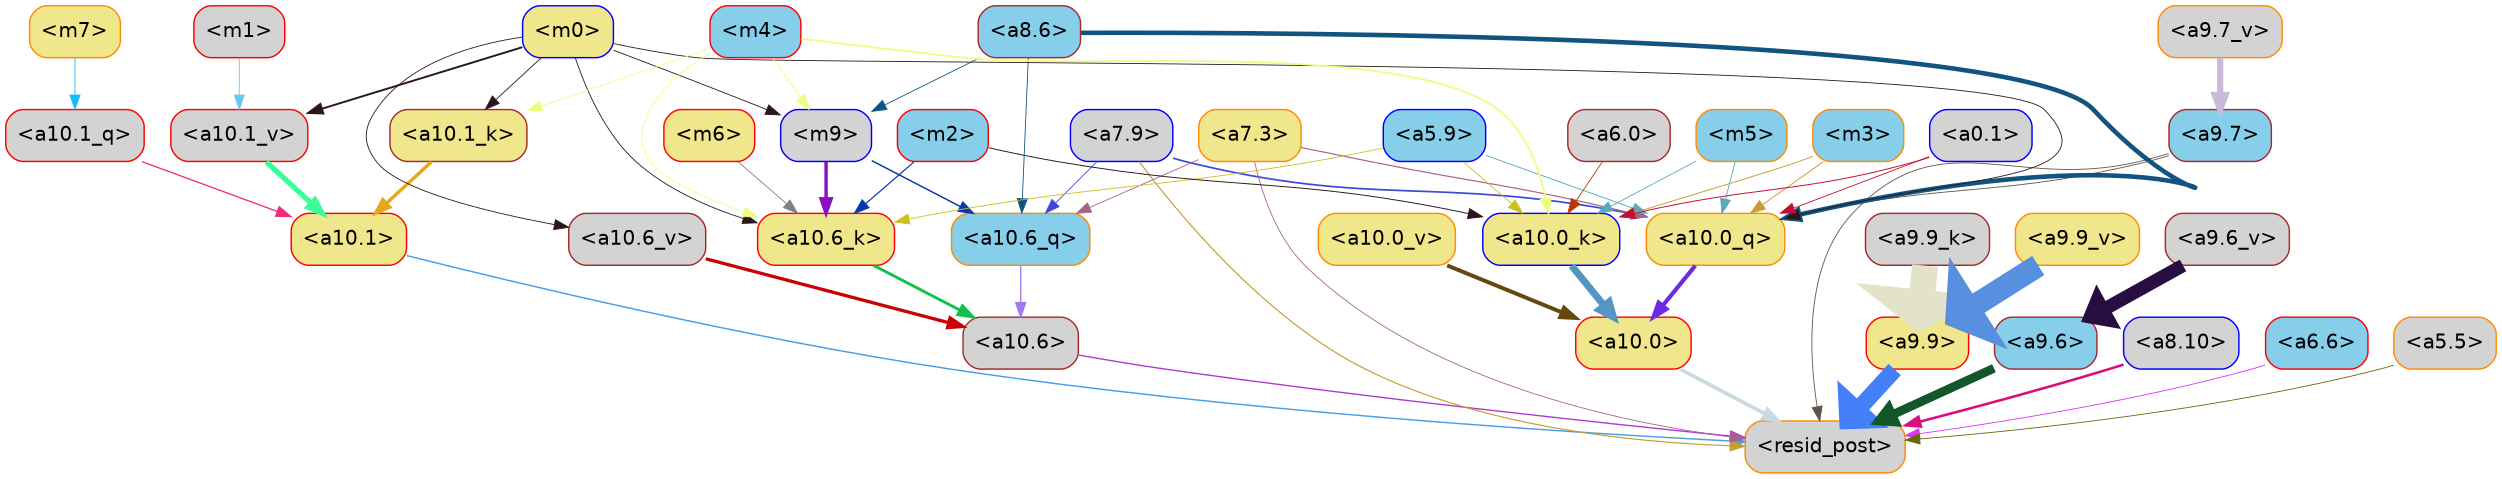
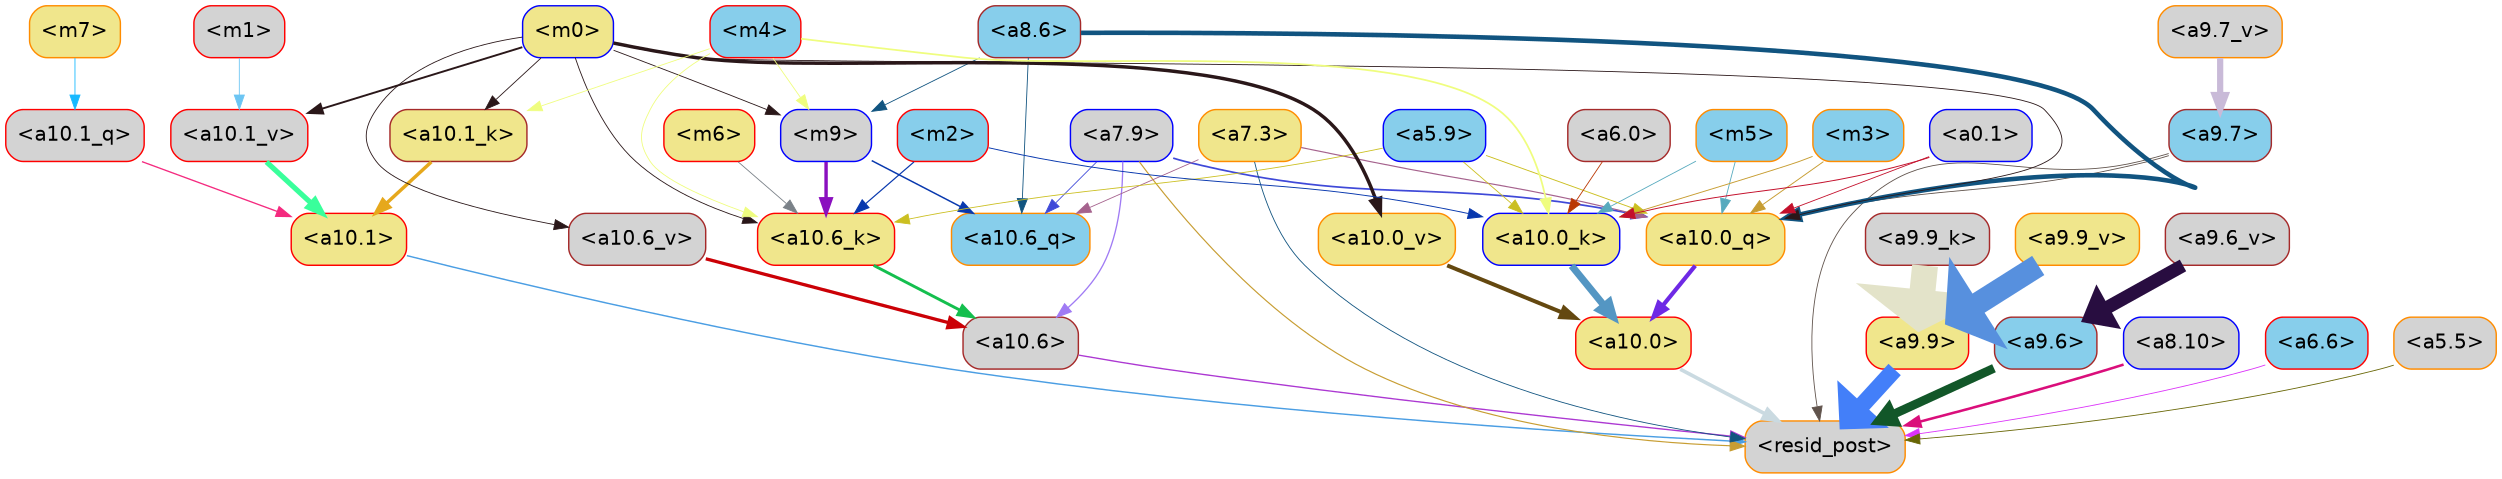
none -> (1205, 76)
(1560, 182) -> (1560, 182)
(1240, 183) -> (1240, 183)
(1021, 284) -> (1112, 241)
(1450, 361) -> (1450, 361)
